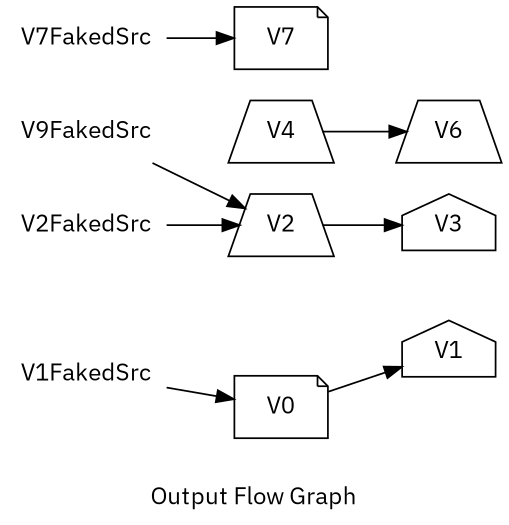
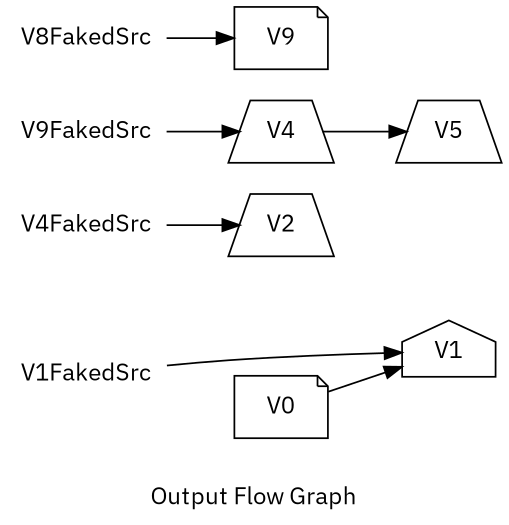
(87, 38) -> (87, 38)
(281, 38) -> (281, 38)
(449, 132) -> (449, 132)
(191, 182) -> (194, 132)
(87, 225) -> (87, 225)
(449, 225) -> none
(192, 392) -> (275, 357)
